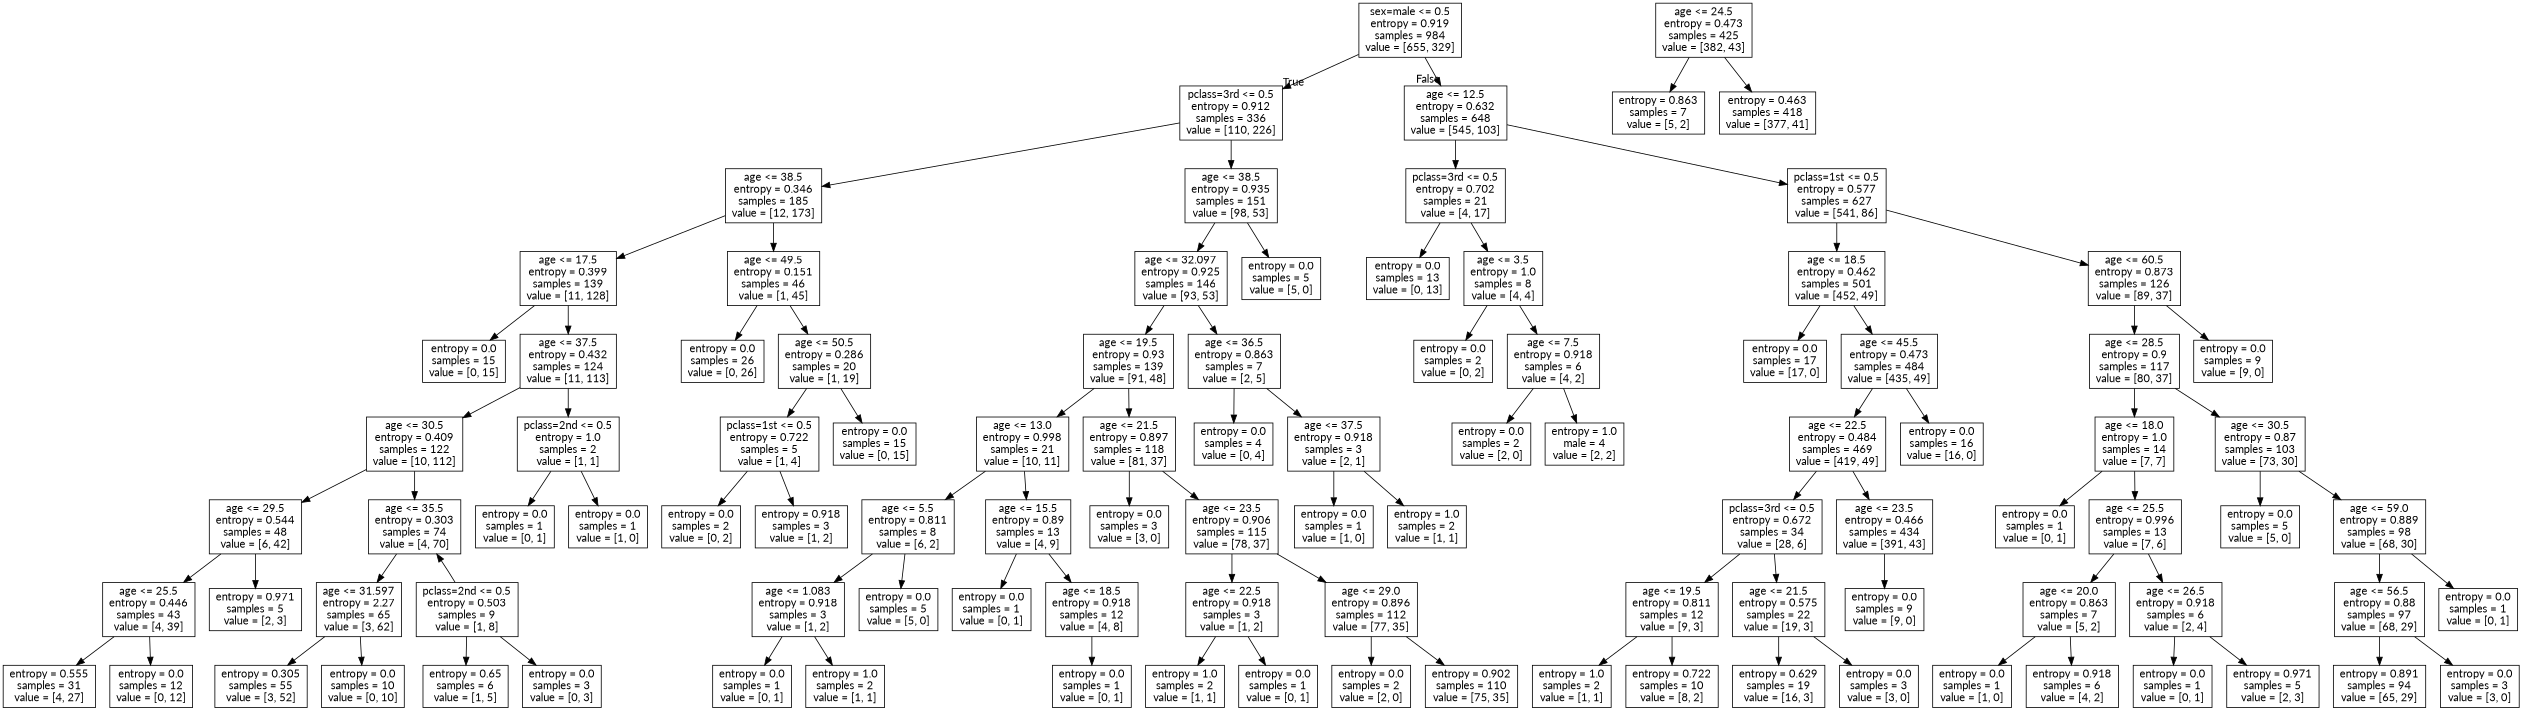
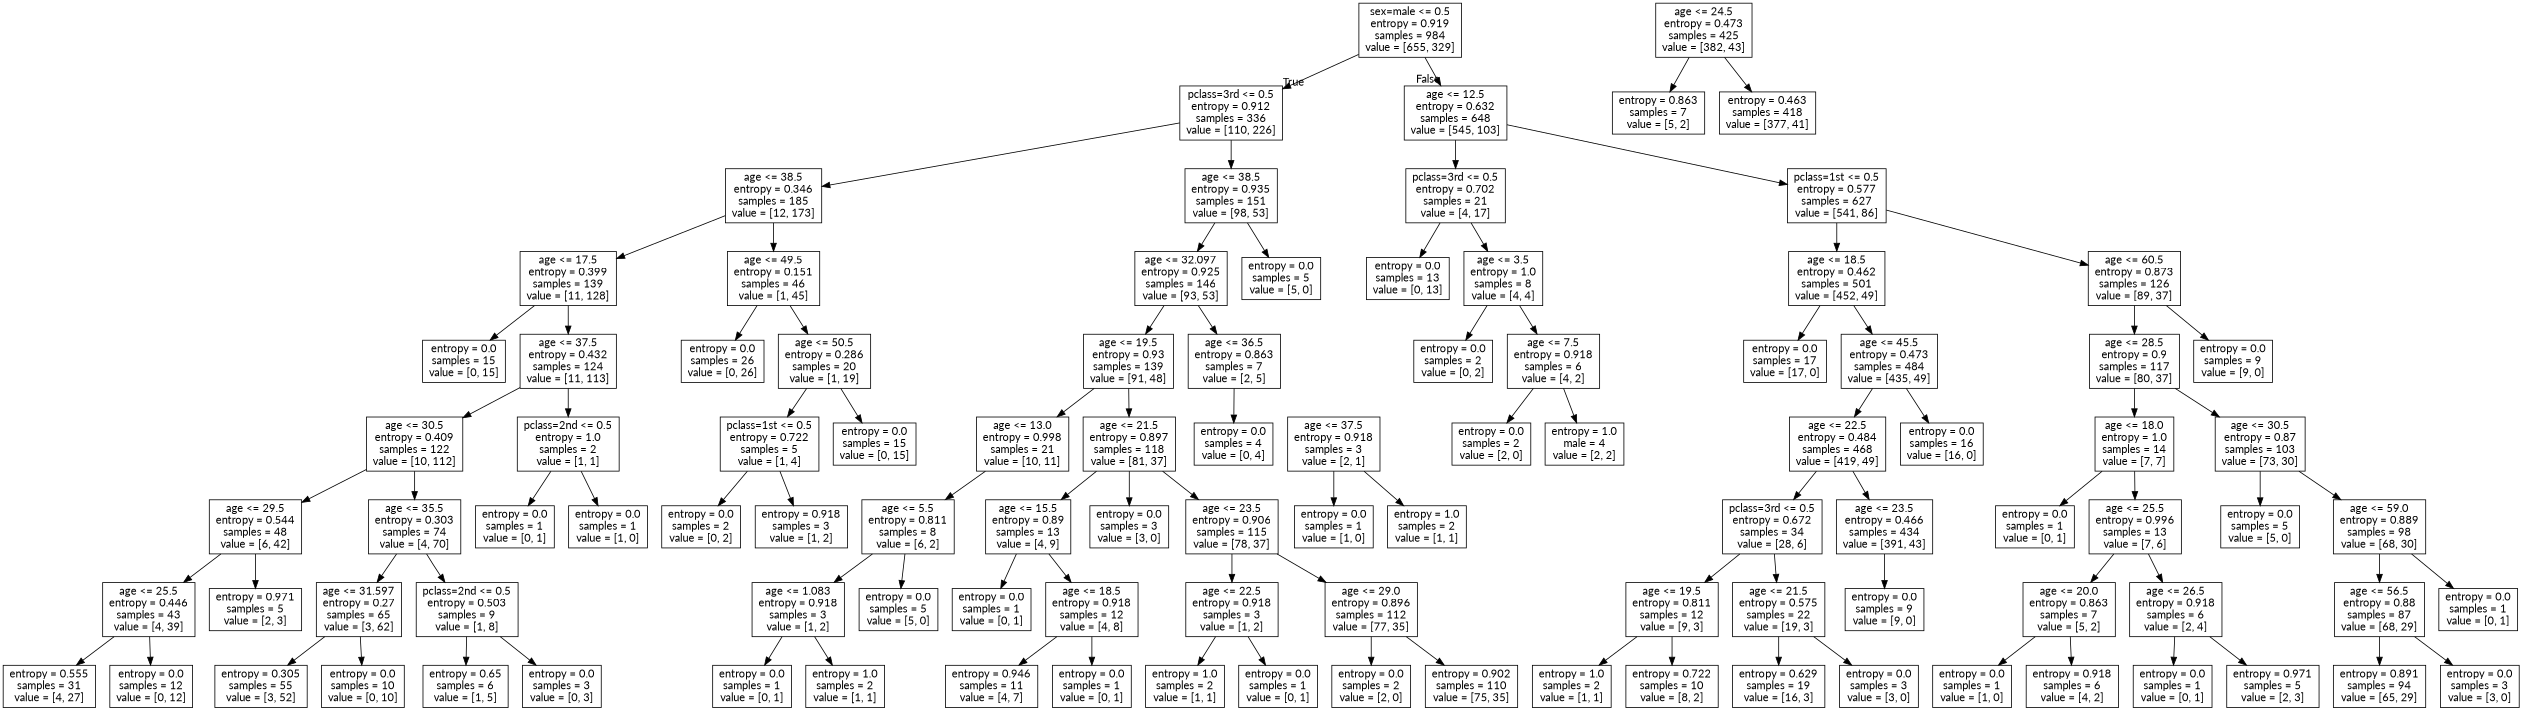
(1281, 400) -> none
(1838, 444) -> (1838, 444)
(1025, 481) -> (1082, 483)
(448, 571) -> (433, 565)
(359, 610) -> (359, 610)
(2380, 610) -> (2380, 610)
none -> (992, 686)
